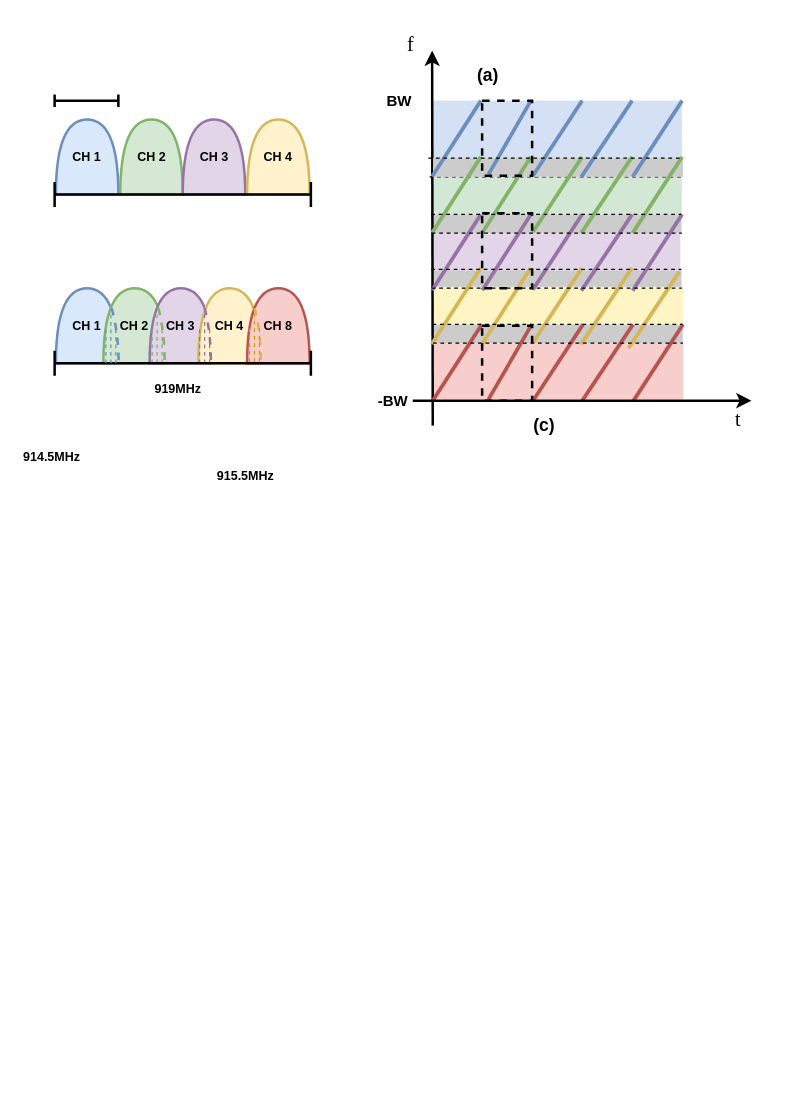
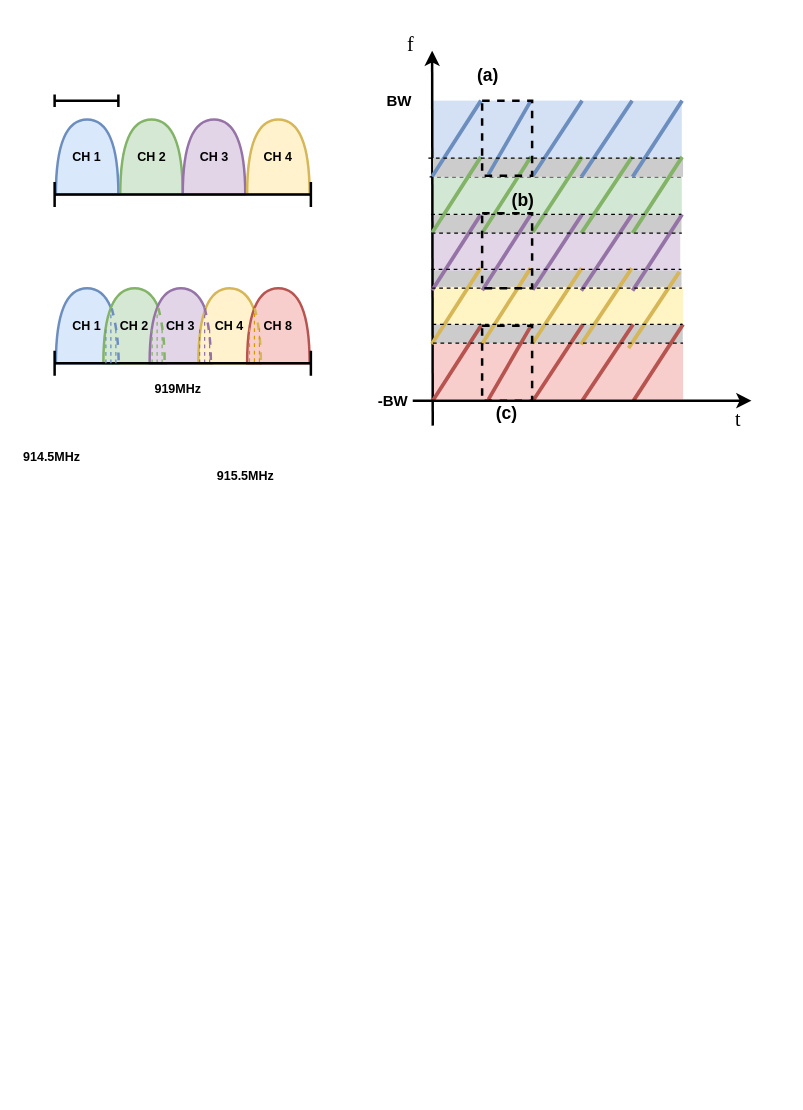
none -> (523, 201)
(544, 426) -> (507, 413)
